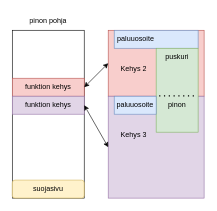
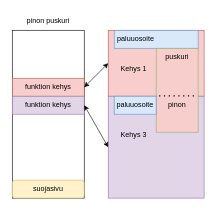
(48, 21) -> (48, 21)
(134, 69) -> (134, 69)
(177, 90) -> (177, 90)
